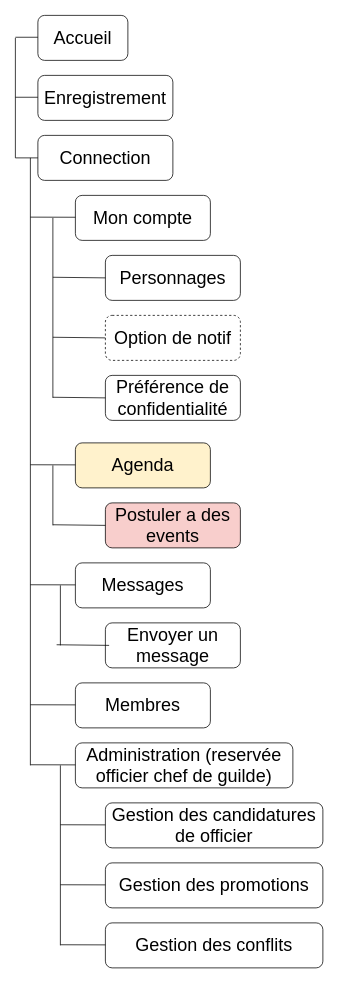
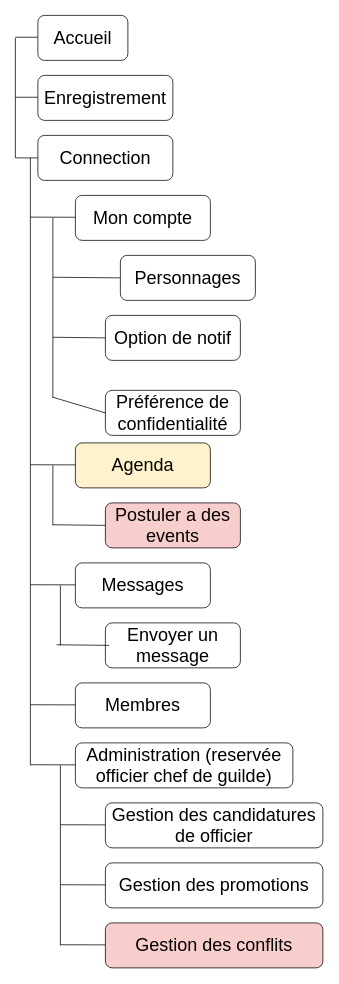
(173, 278) -> (188, 278)
(173, 338) -> (173, 338)
(173, 398) -> (173, 413)
(214, 945) -> (214, 945)
